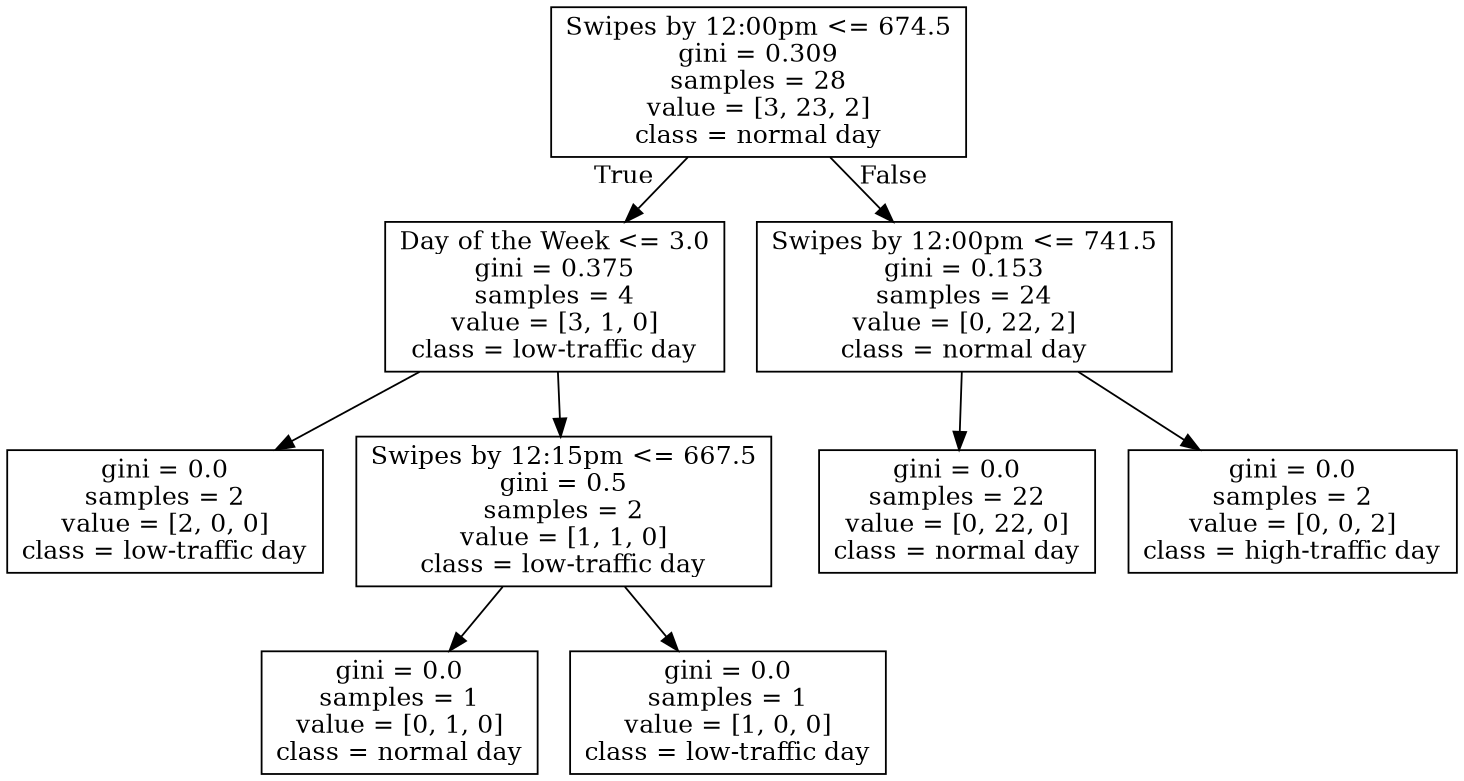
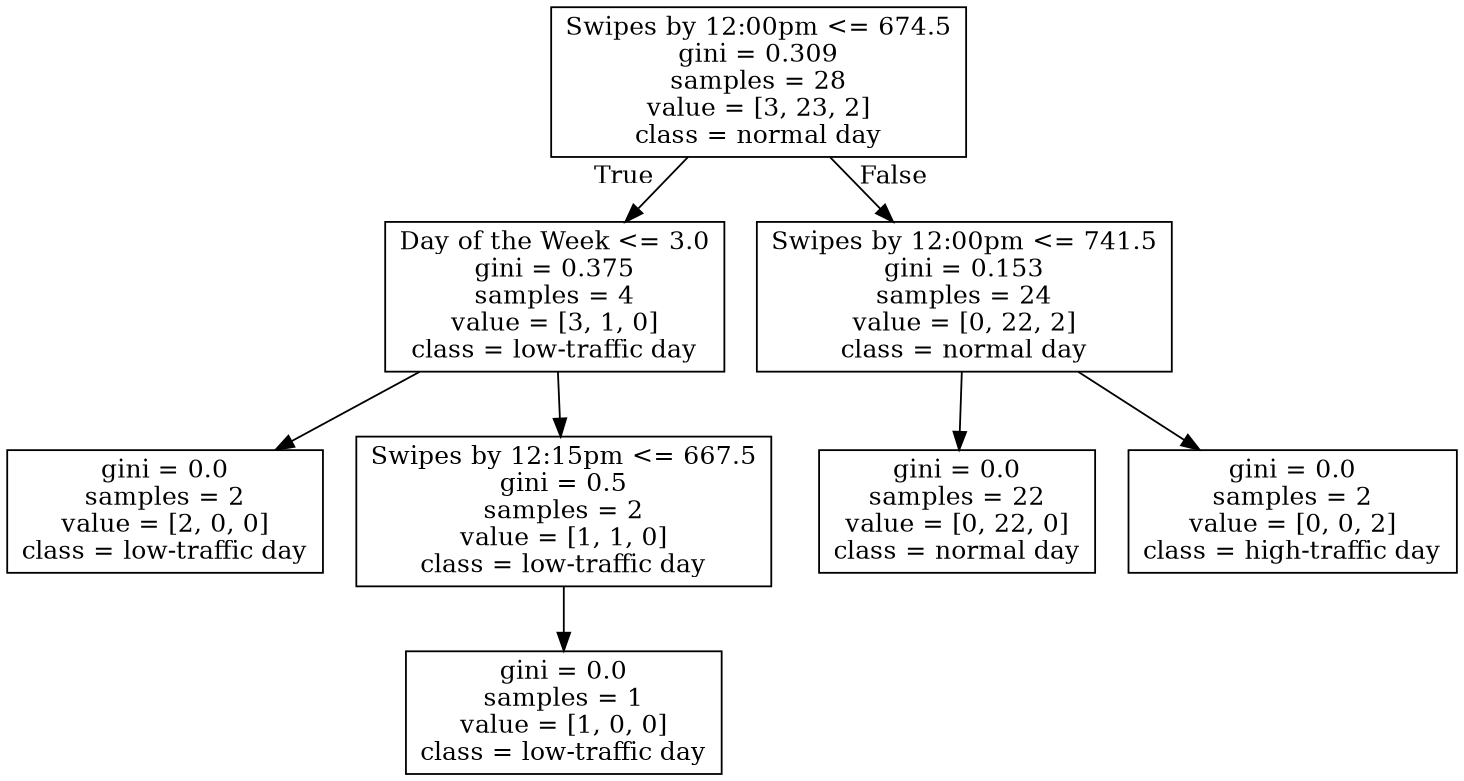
(400, 713) -> none
